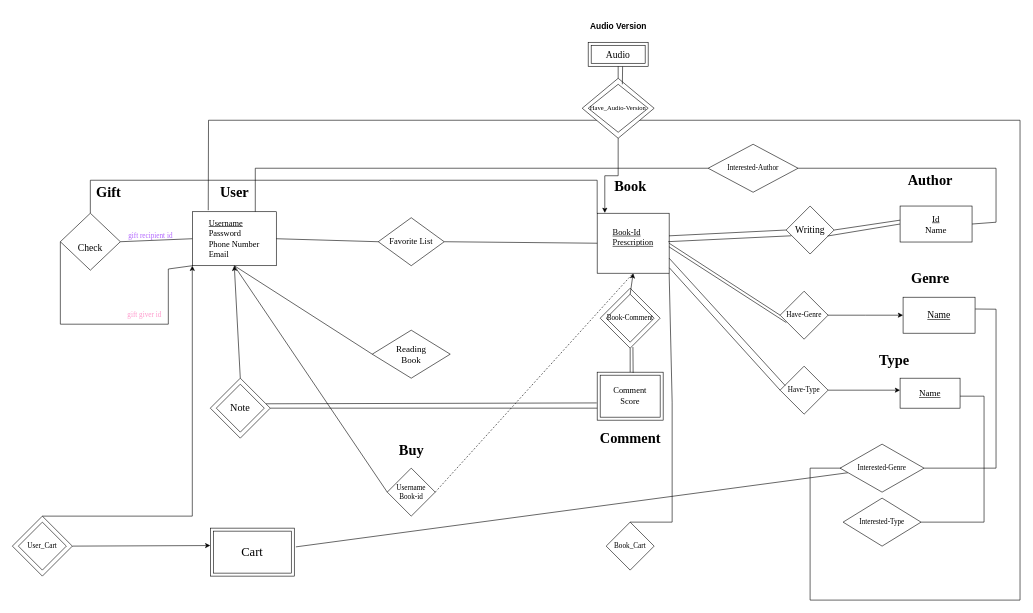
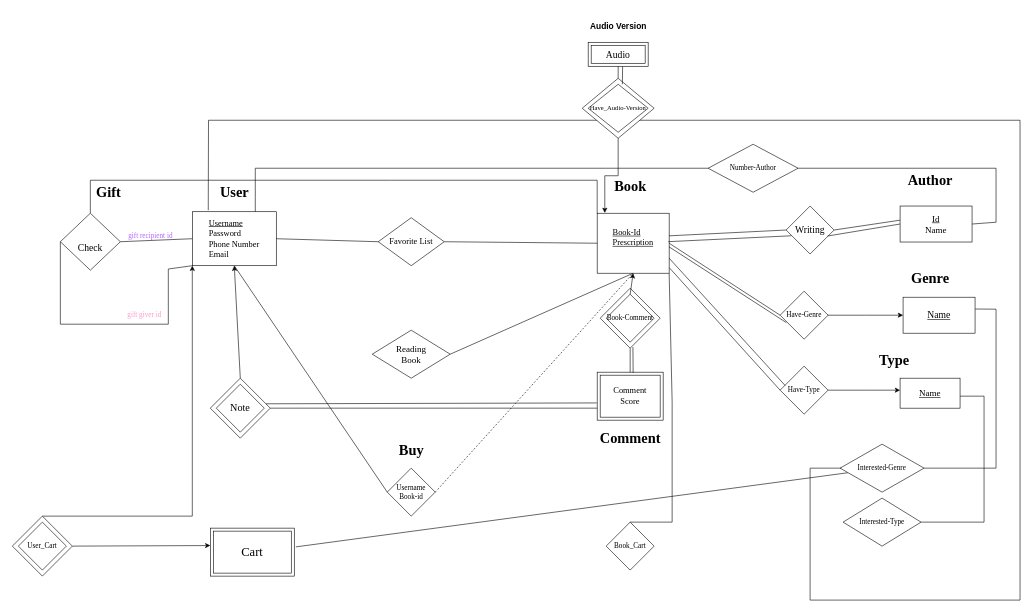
(753, 168) -> (753, 168)
(305, 311) -> none
none -> (538, 315)
